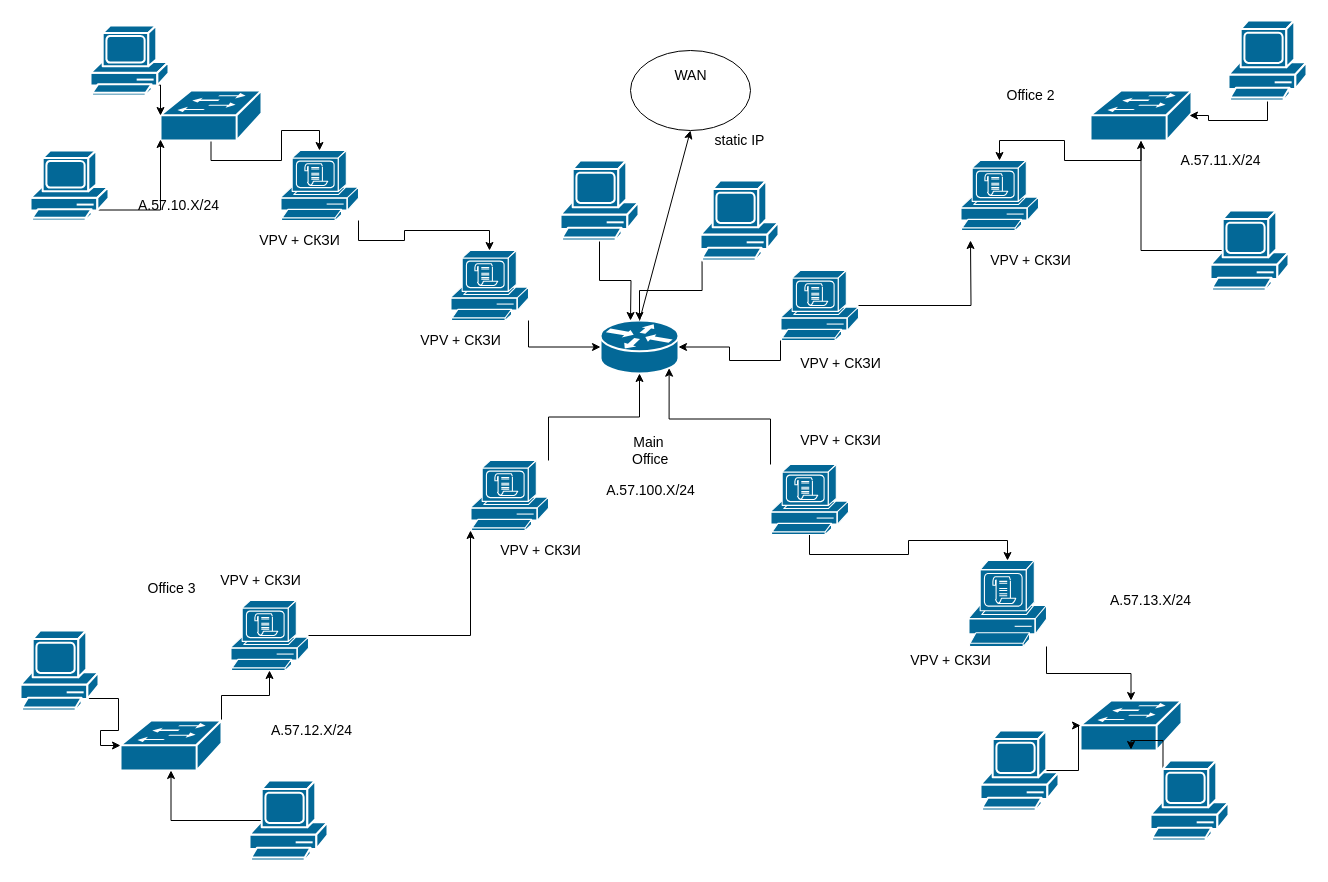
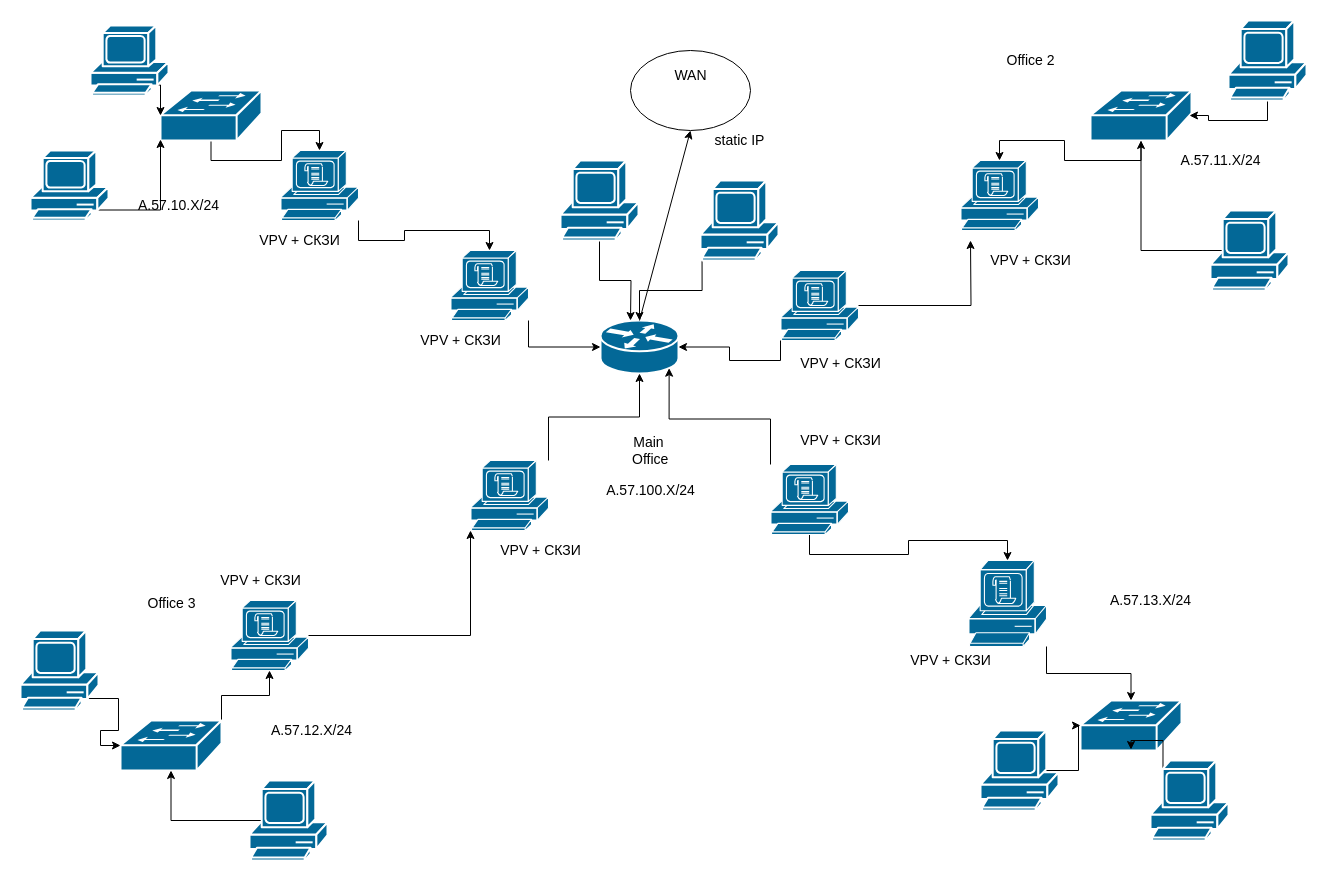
(1031, 96) -> (1031, 61)
(171, 589) -> (171, 604)
